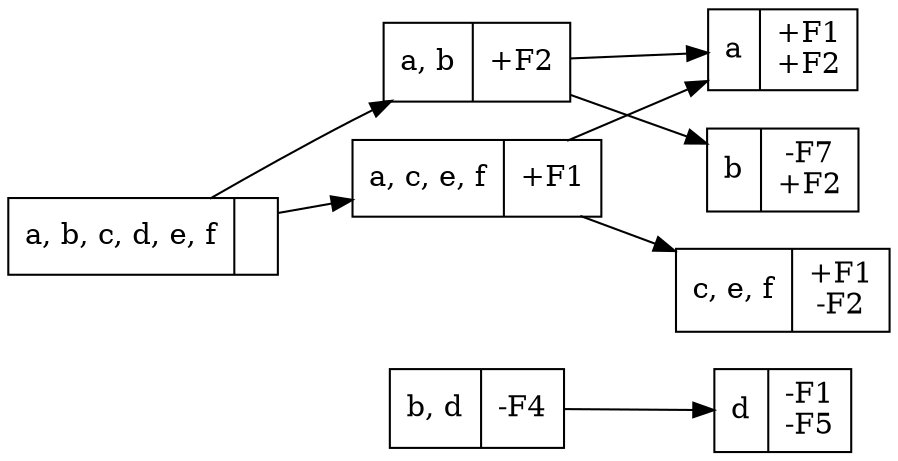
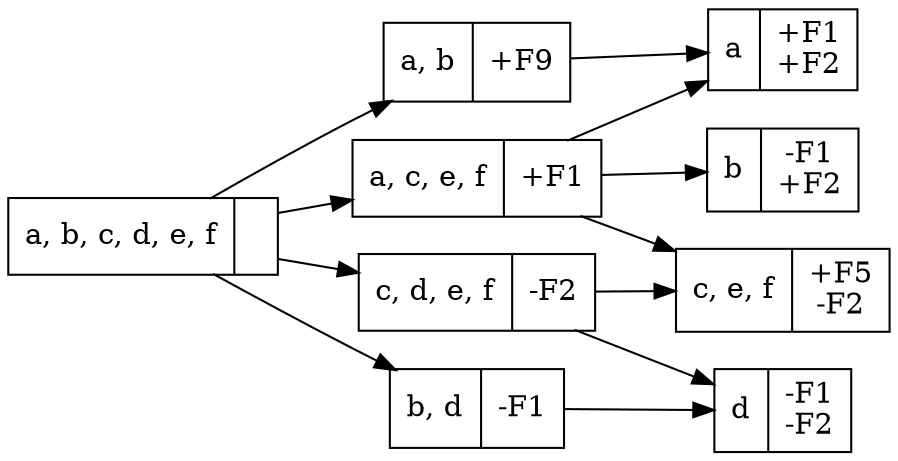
(522, 61) -> (522, 61)
(646, 122) -> (644, 174)
(810, 153) -> (810, 153)
(841, 274) -> (841, 274)
none -> (477, 292)
none -> (294, 318)
(523, 407) -> (523, 407)
(810, 425) -> (810, 425)
